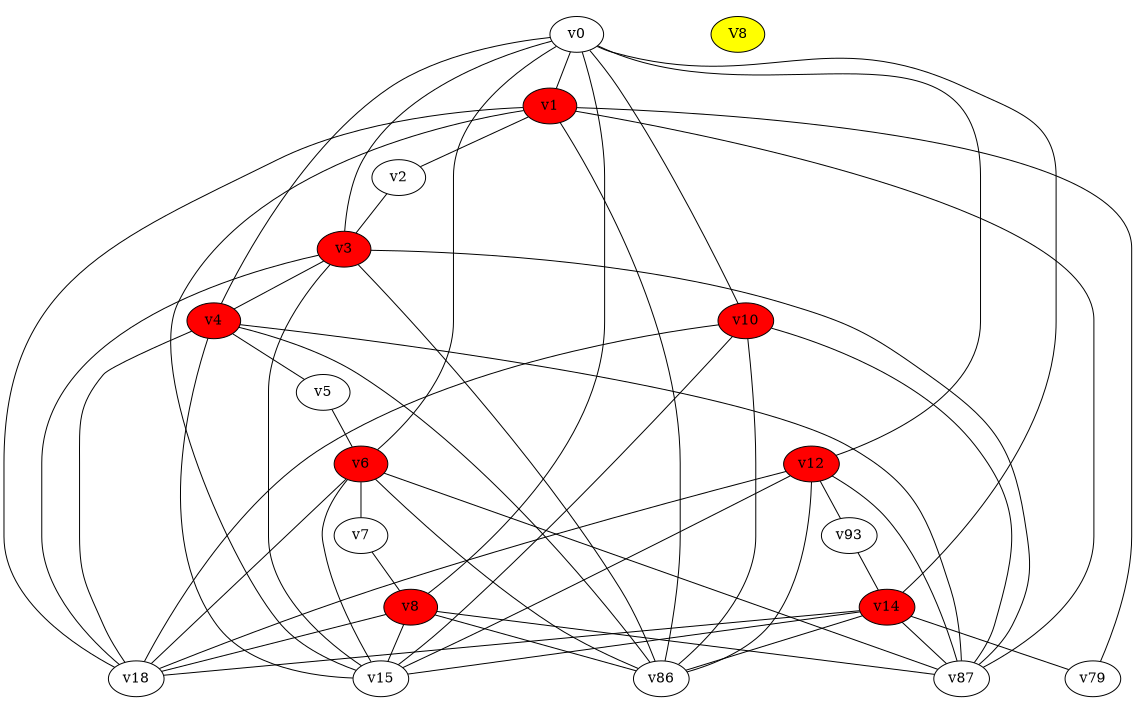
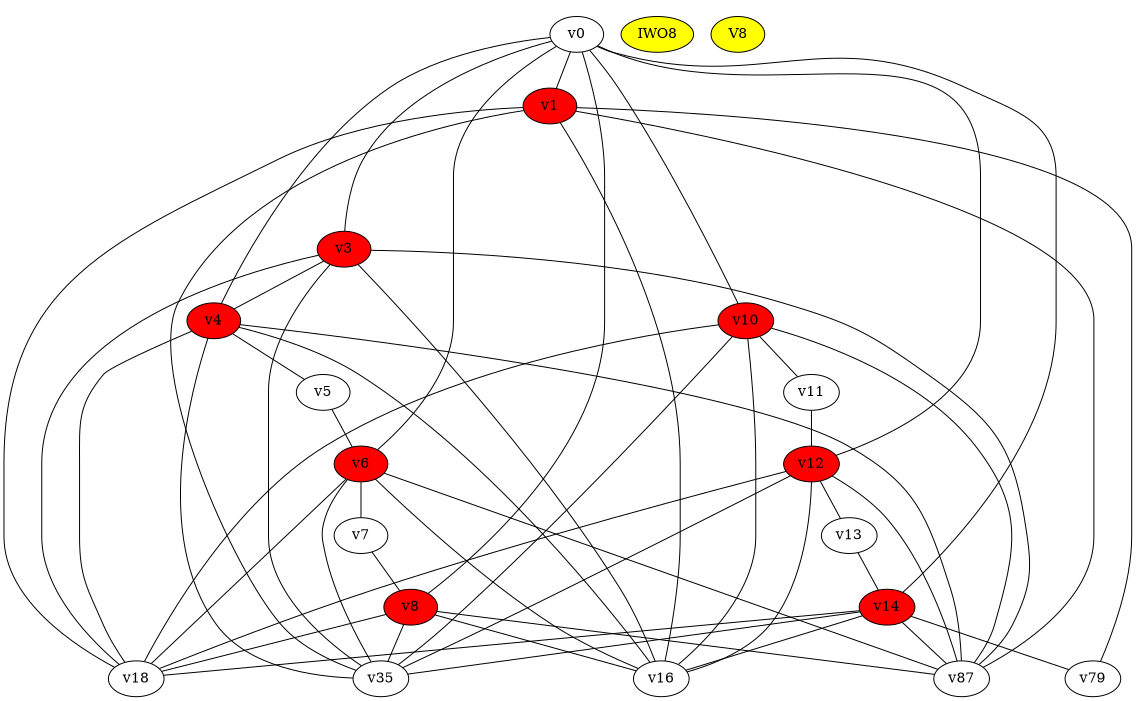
none -> (657, 34)
(399, 178) -> none
none -> (811, 392)
(849, 536) -> (849, 536)
(381, 679) -> (381, 679)
(661, 679) -> (661, 679)
